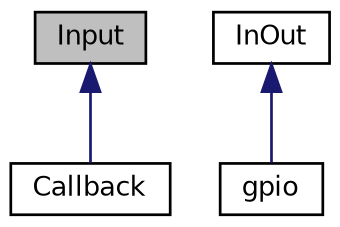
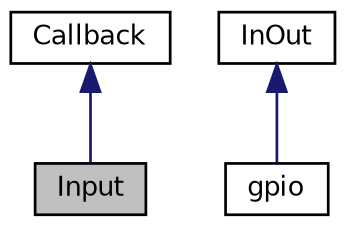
(90, 128) -> (90, 128)
